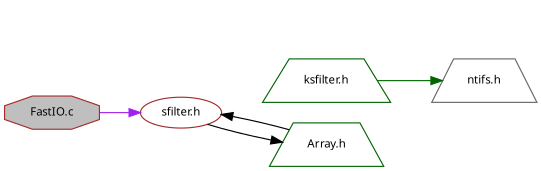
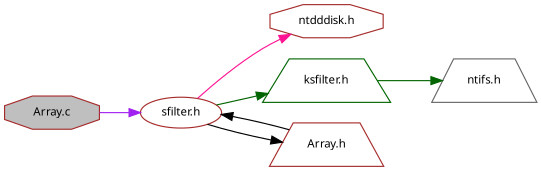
none -> (327, 21)
none -> (236, 101)
(52, 113) -> (52, 113)
(327, 145) -> (327, 145)
